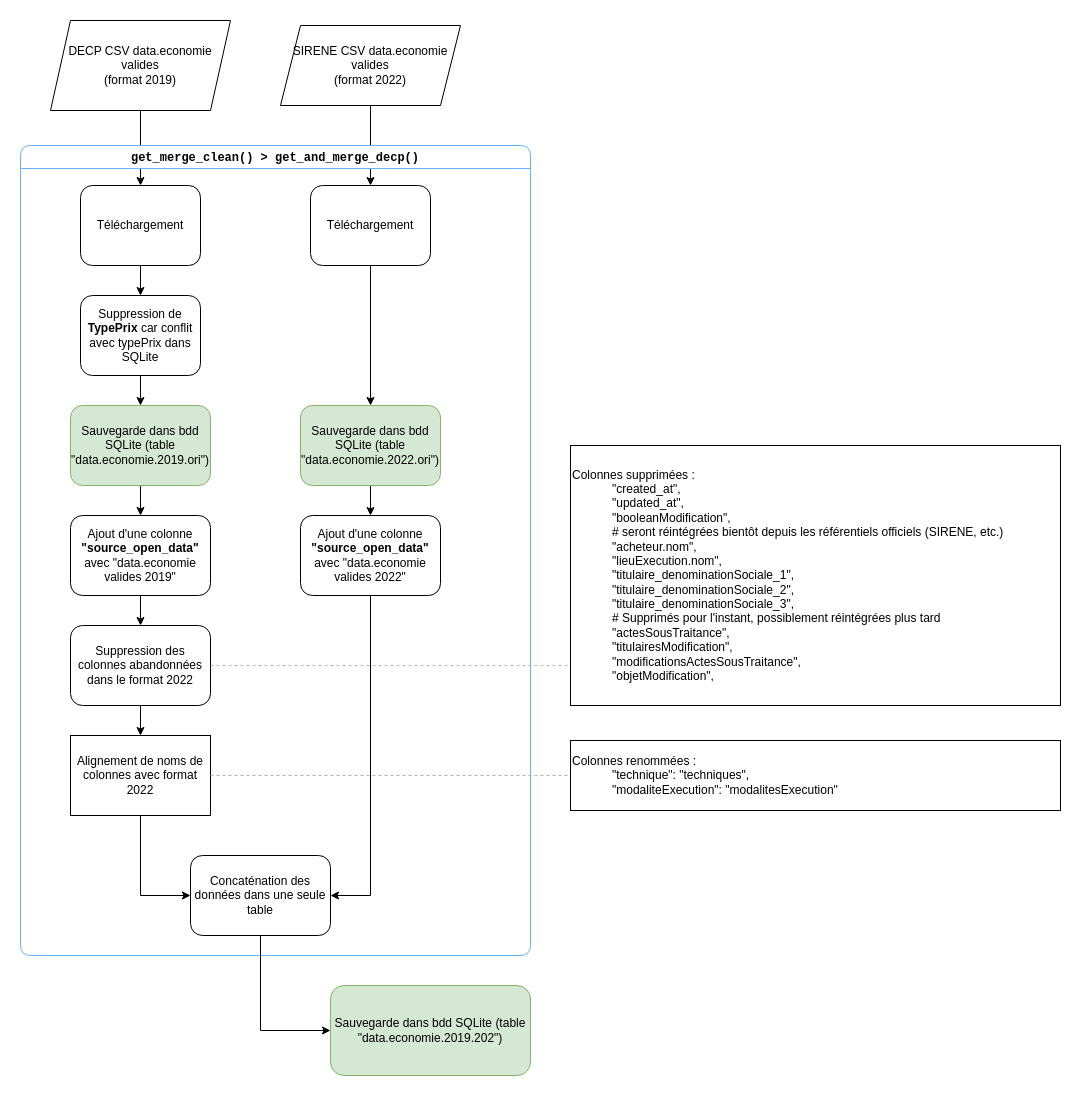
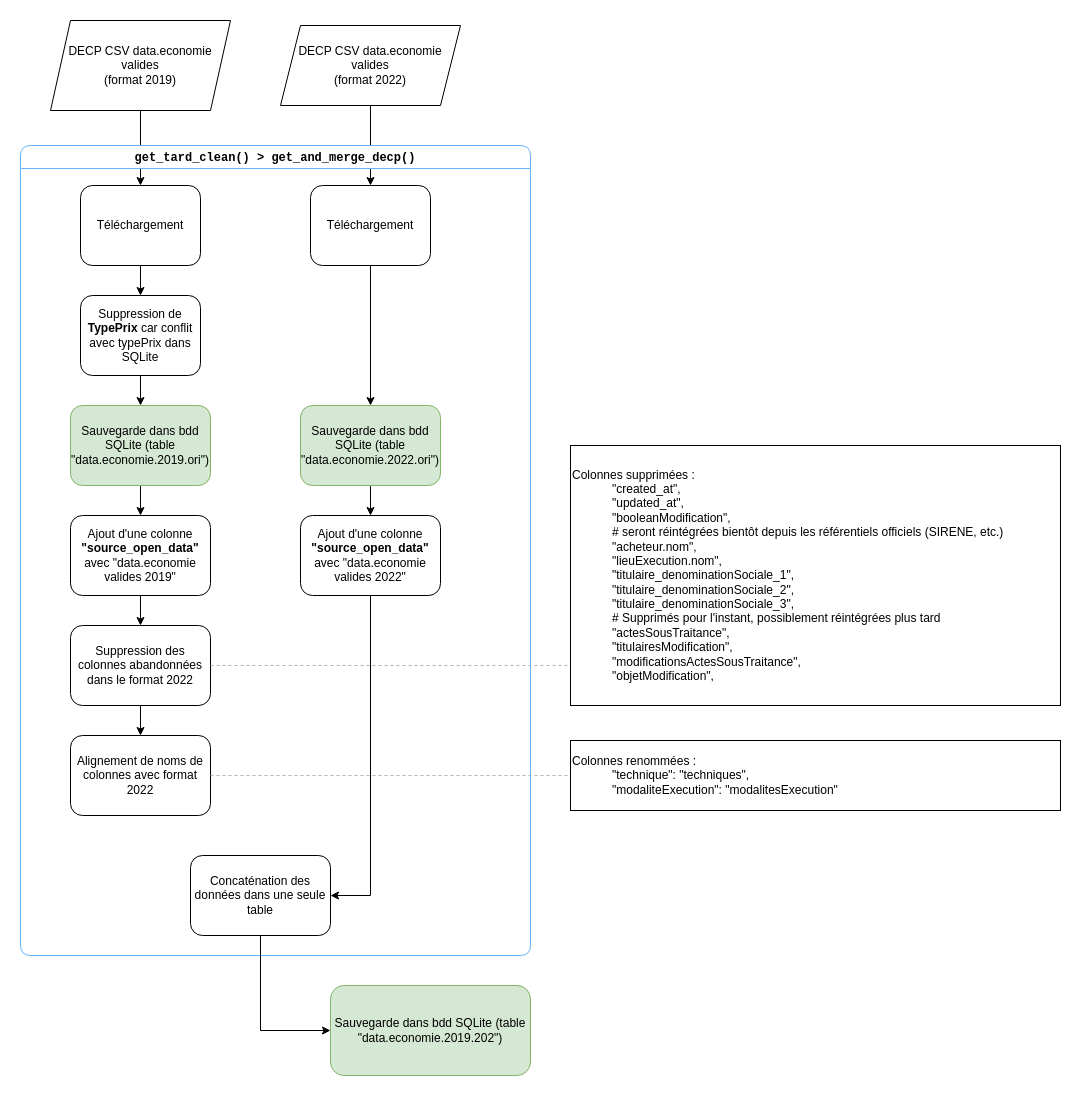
(371, 66) -> (371, 66)
(276, 158) -> (276, 158)
(141, 776) -> (141, 776)
(141, 877) -> none
